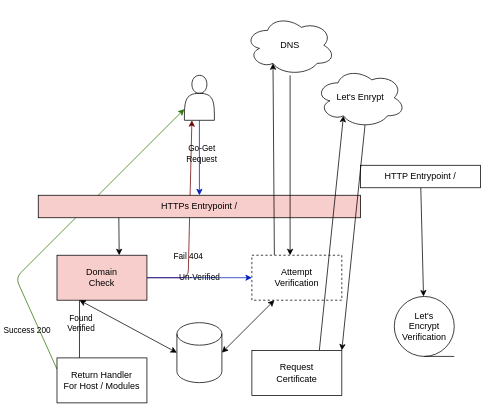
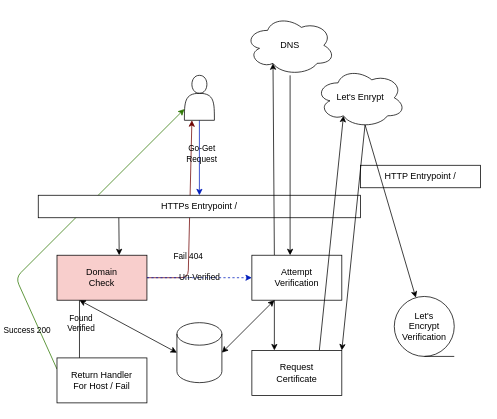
(199, 207) -> (199, 207)
none -> (390, 211)
(421, 215) -> none
(216, 278) -> (216, 278)
(297, 278) -> (297, 278)
none -> (274, 323)
(102, 381) -> (102, 381)
